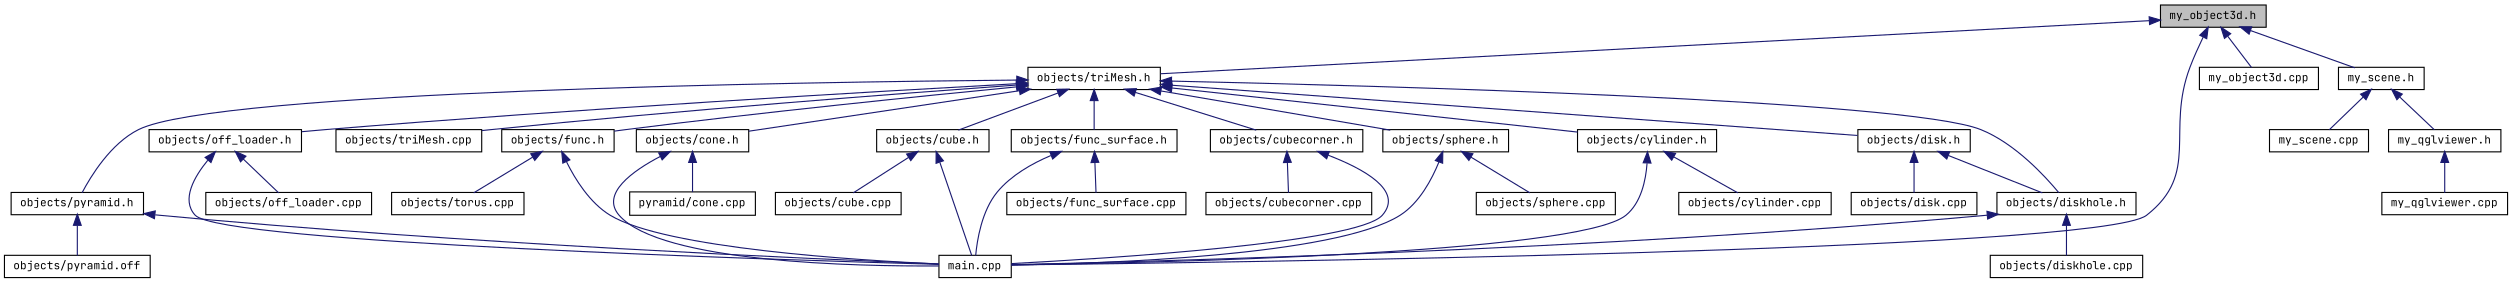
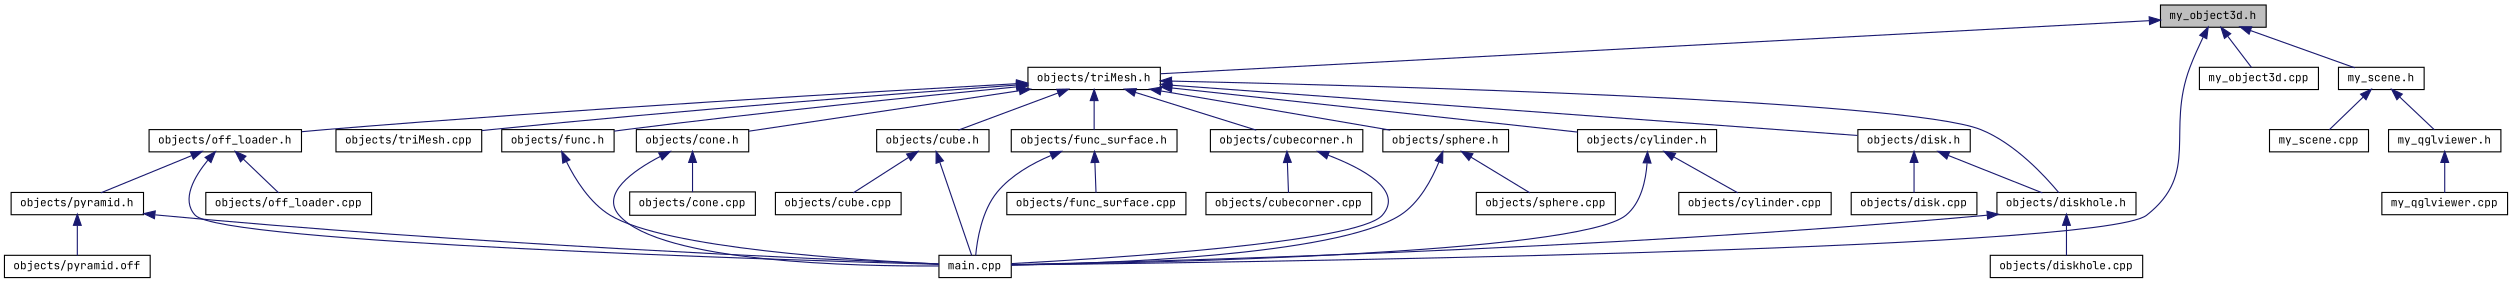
(533, 91) -> (146, 174)
(458, 204) -> none
(693, 204) -> (693, 204)
